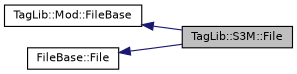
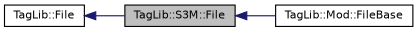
(168, 28) -> (261, 16)
(73, 58) -> (44, 16)
